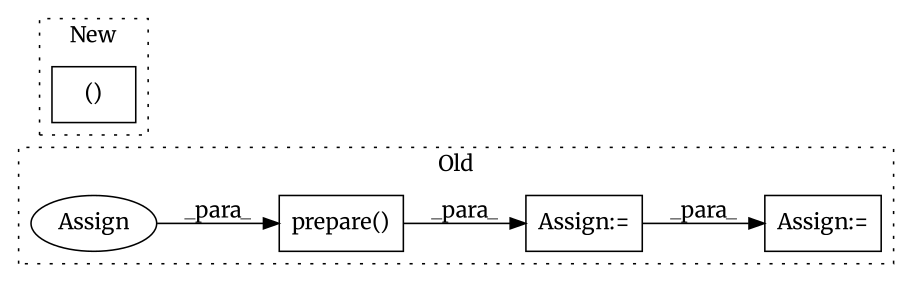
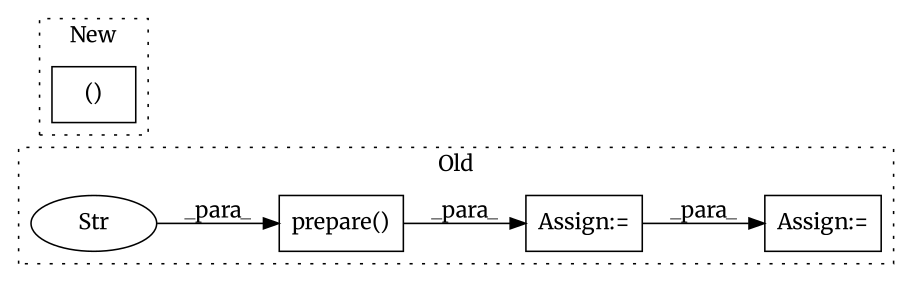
(94, 223) -> (94, 223)
